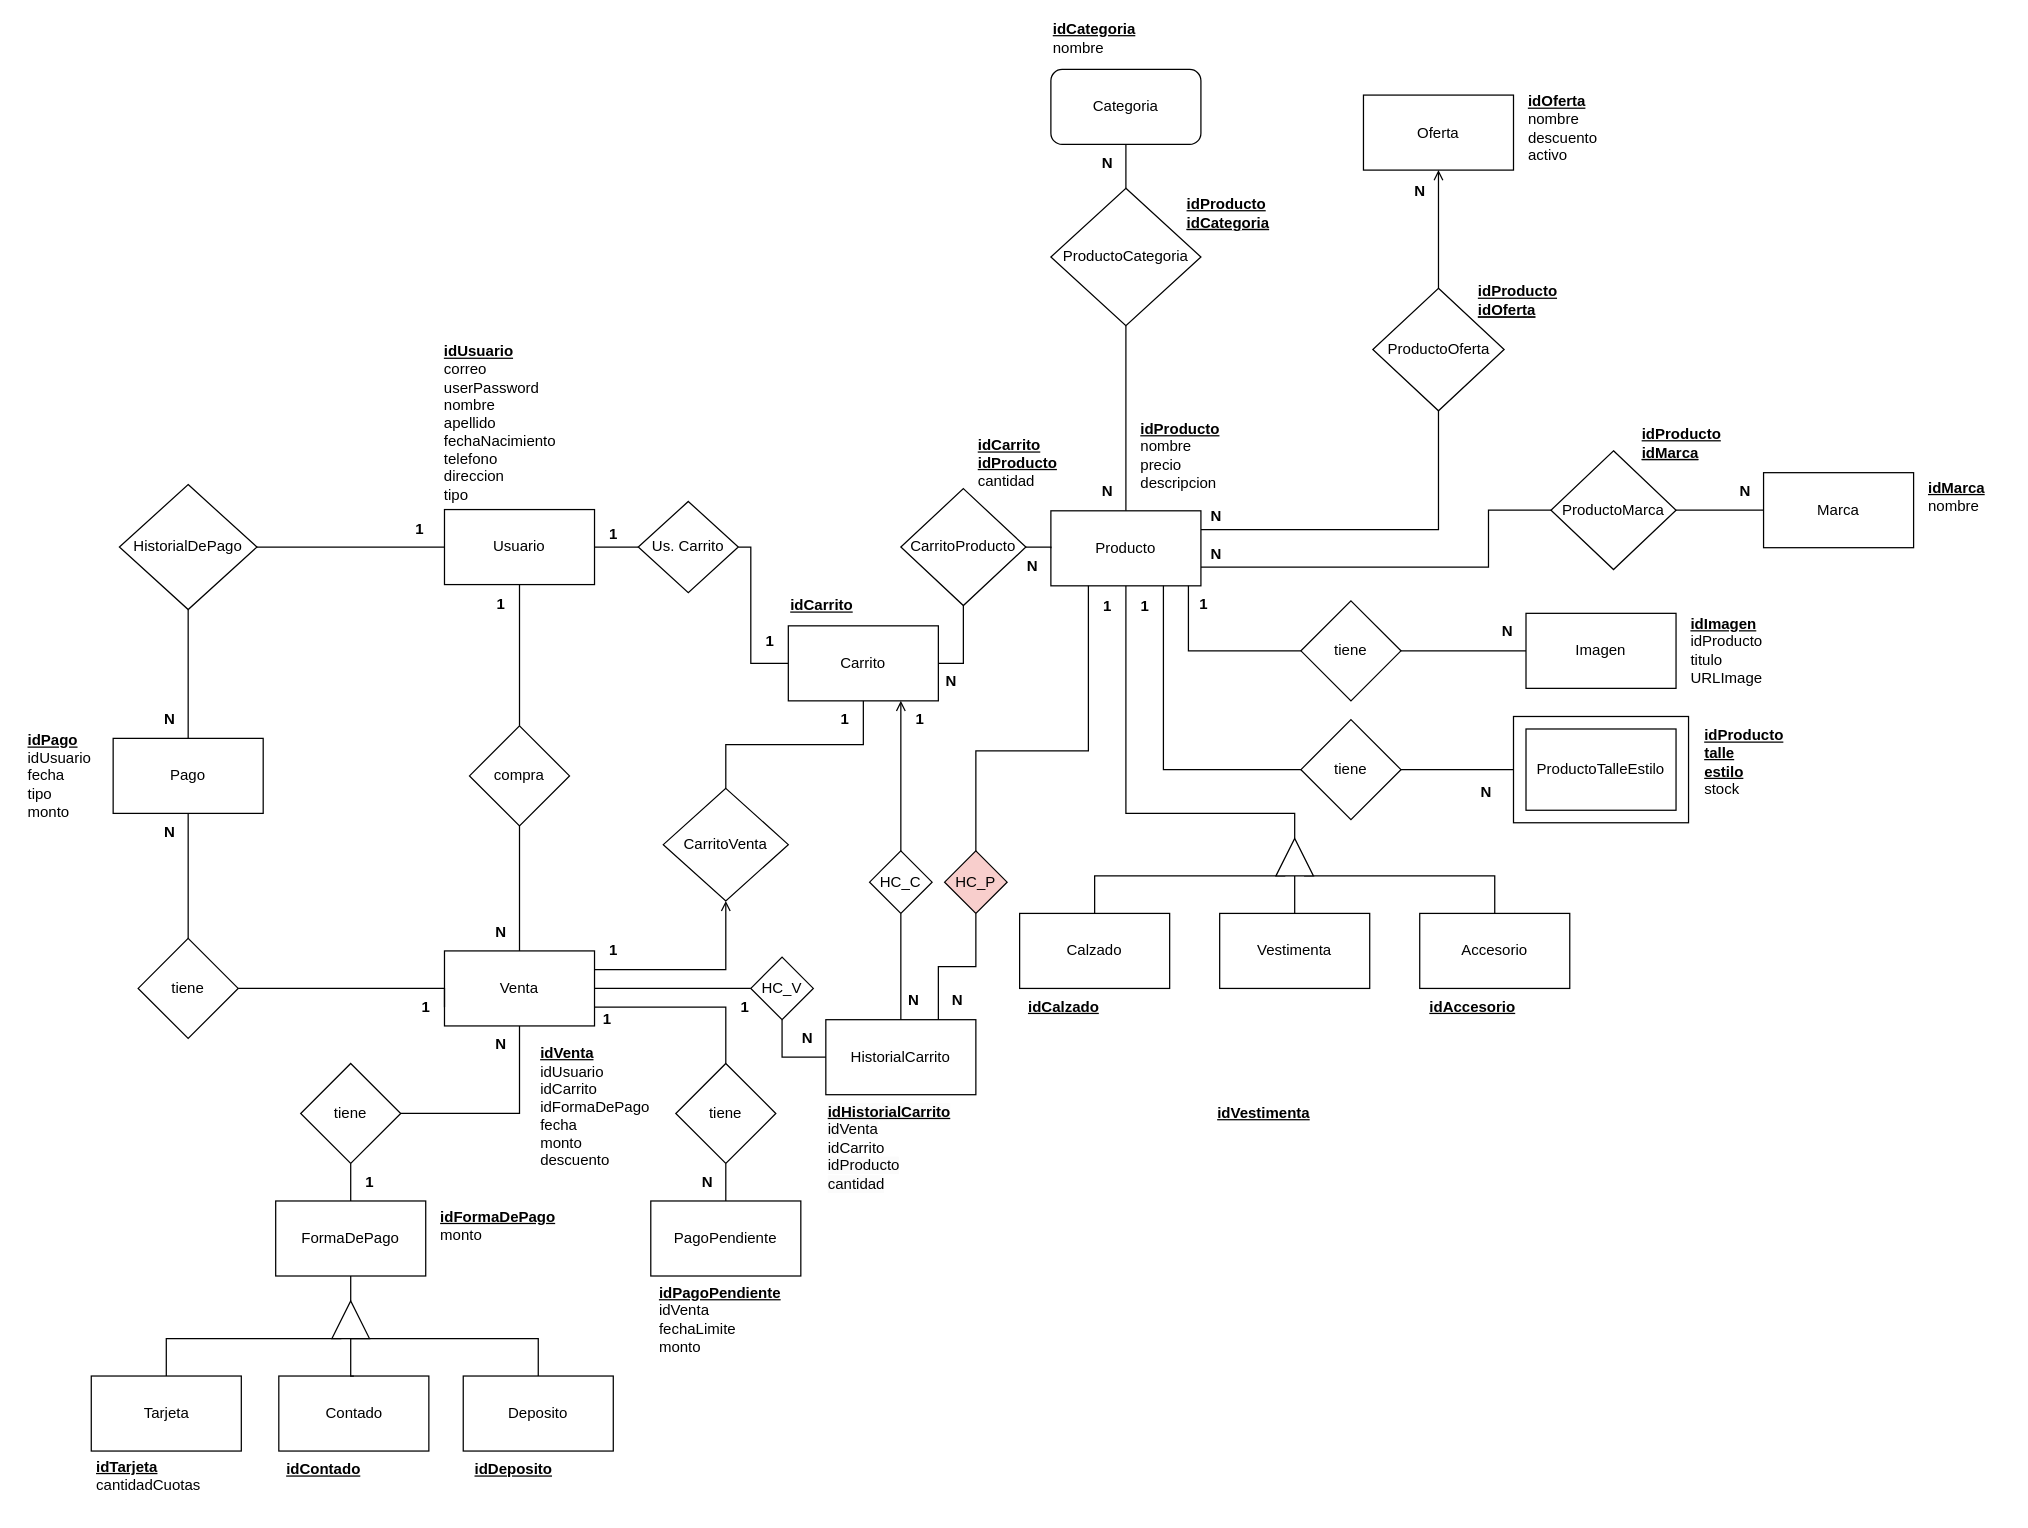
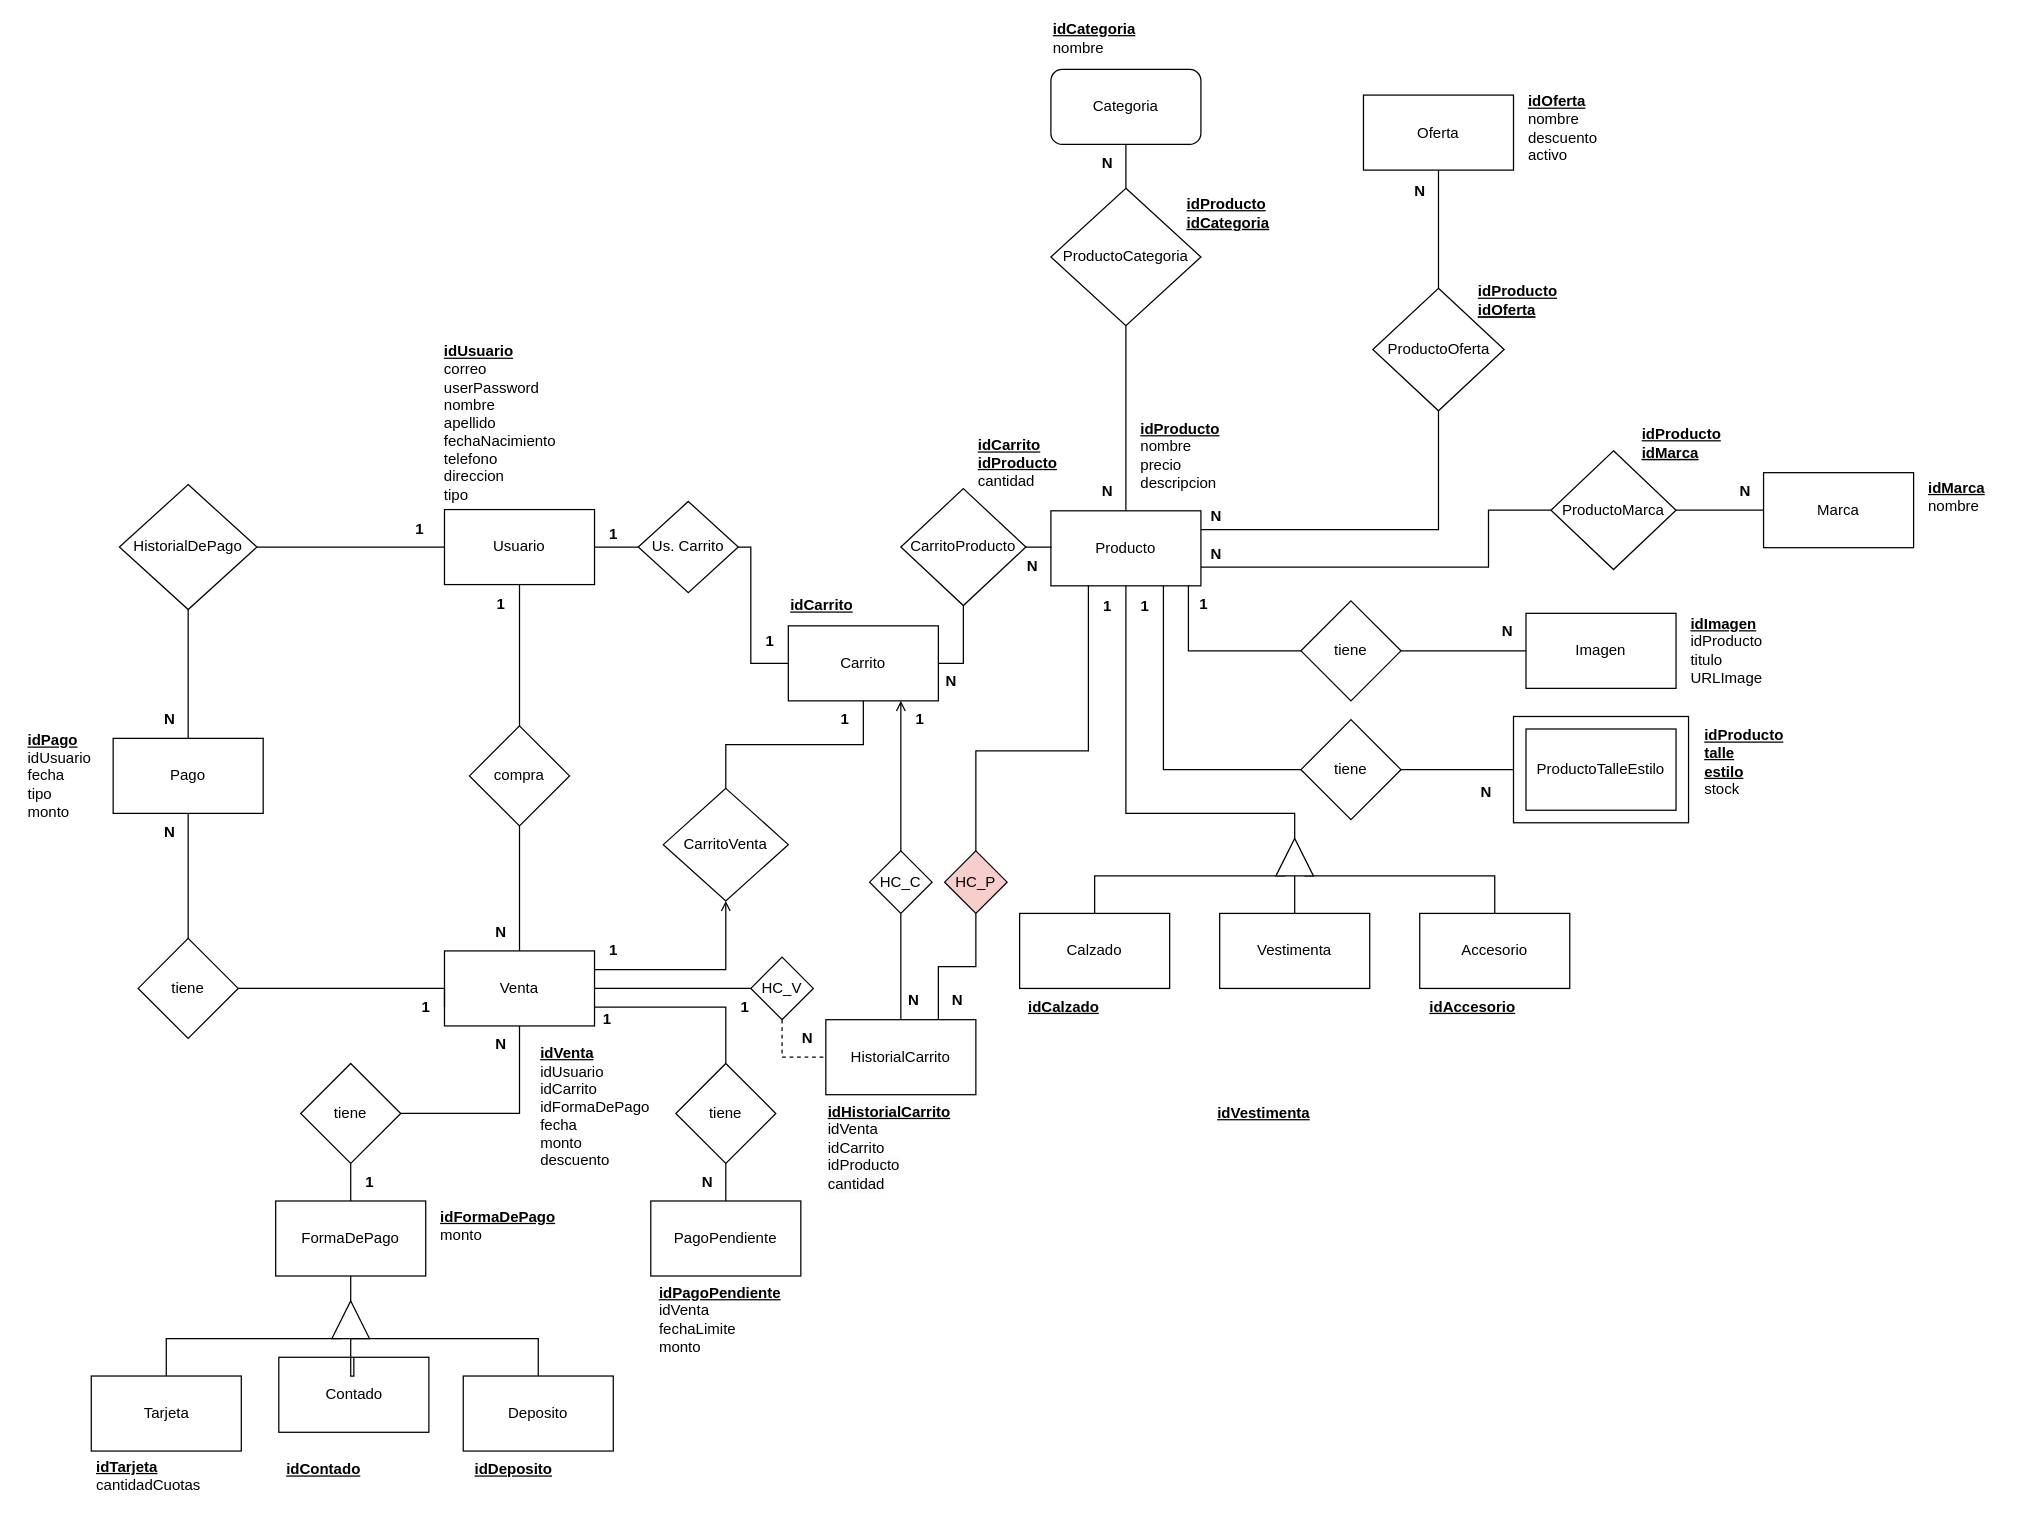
(1438, 176) -> (1438, 174)
(786, 1057) -> (786, 1057)
(354, 1413) -> (354, 1394)
